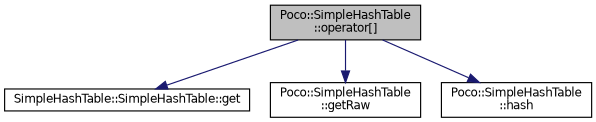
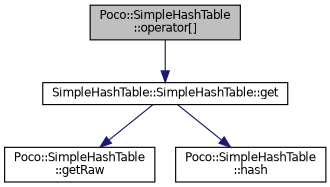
(346, 55) -> (131, 122)
(426, 59) -> (199, 122)
